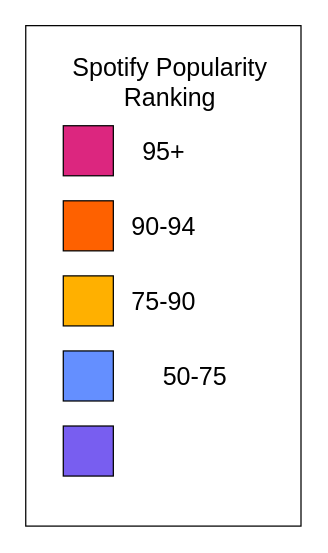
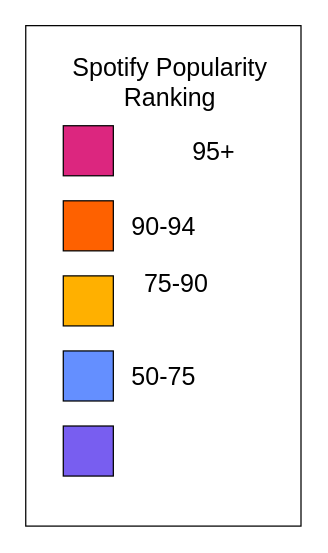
(163, 151) -> (213, 151)
(163, 301) -> (176, 282)
(194, 376) -> (163, 376)
